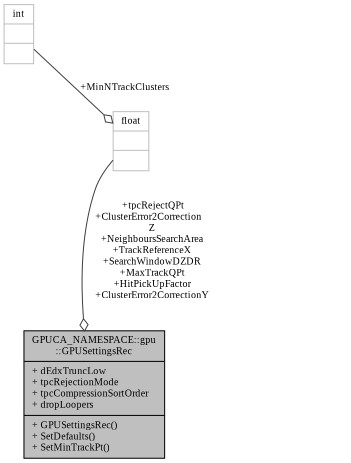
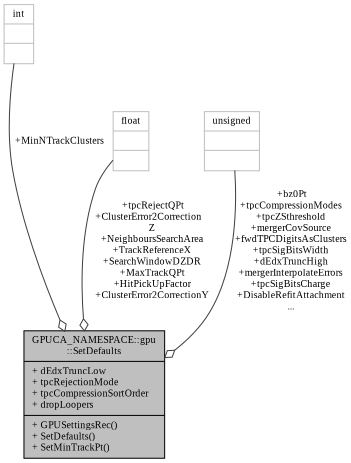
(69, 82) -> (18, 195)
none -> (232, 141)
(94, 351) -> (94, 351)
